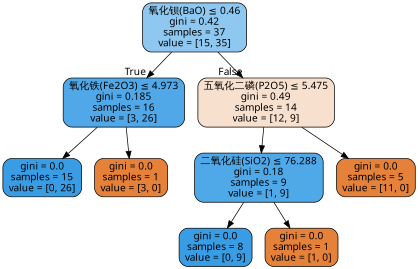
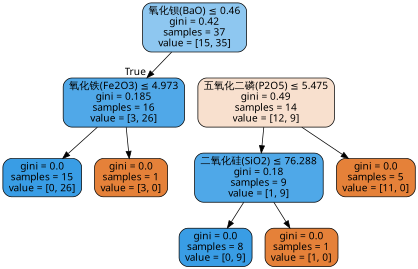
(228, 62) -> none
